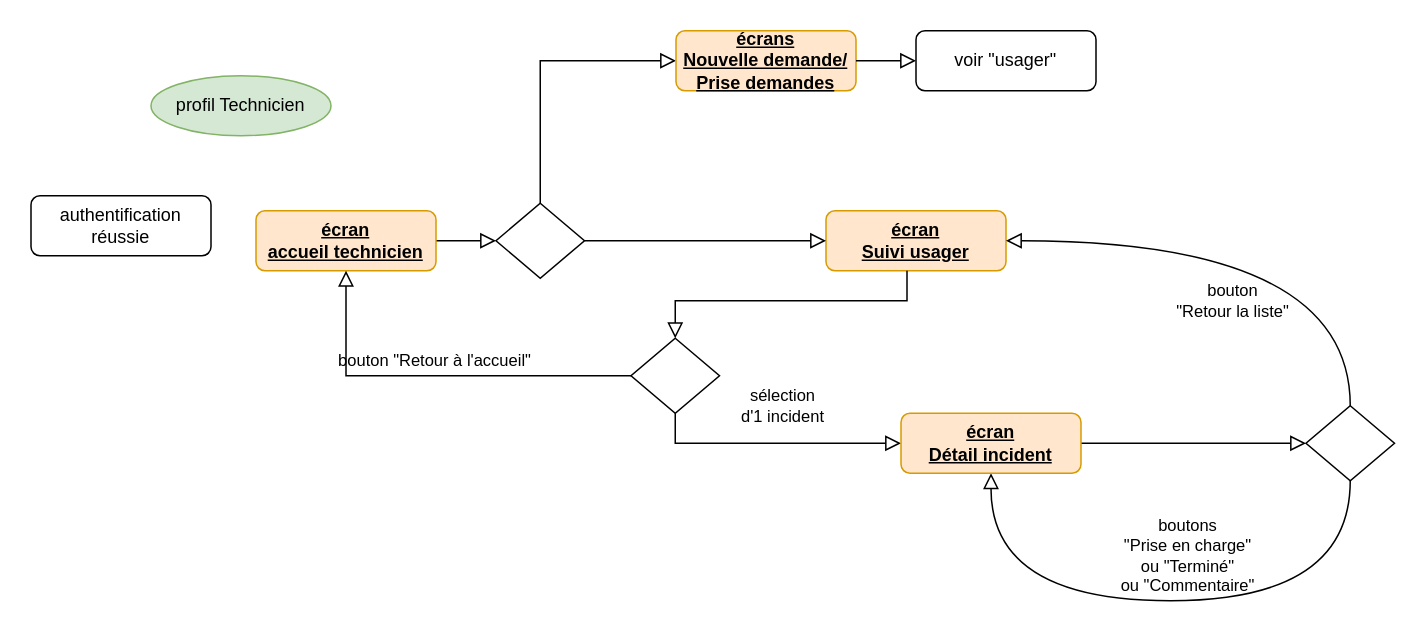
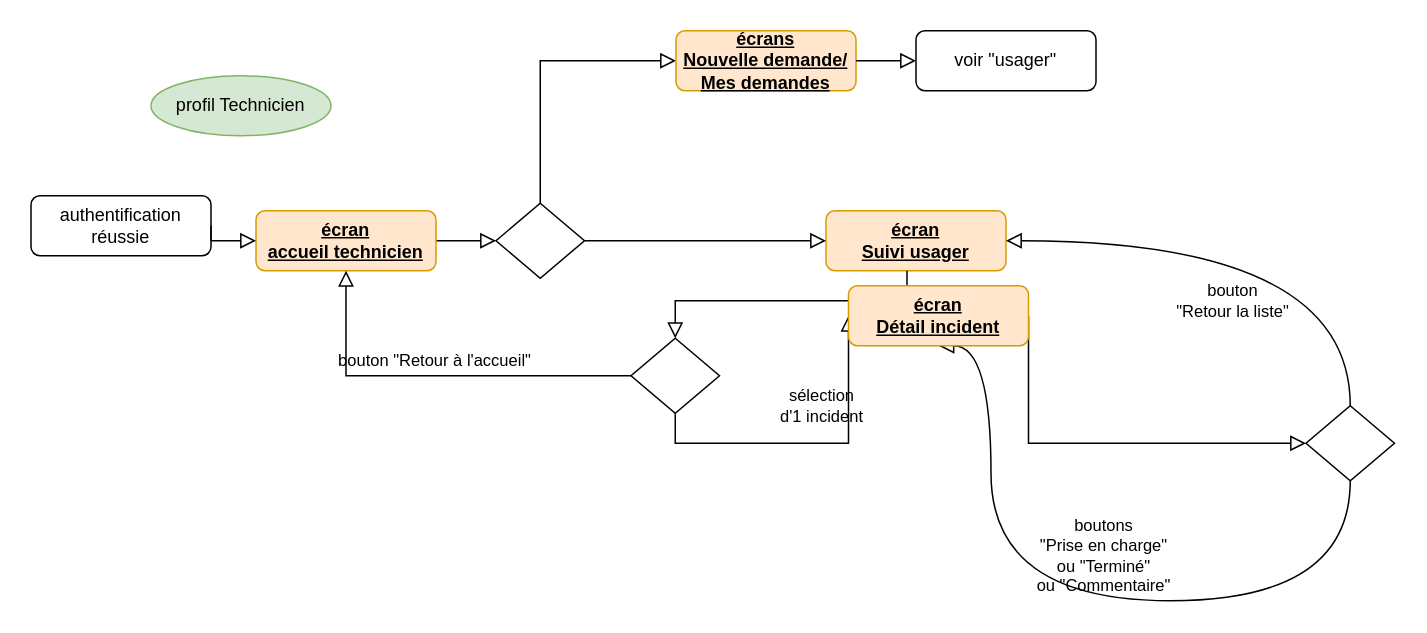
(766, 61) -> (766, 61)
none -> (225, 241)
(991, 443) -> (938, 316)
